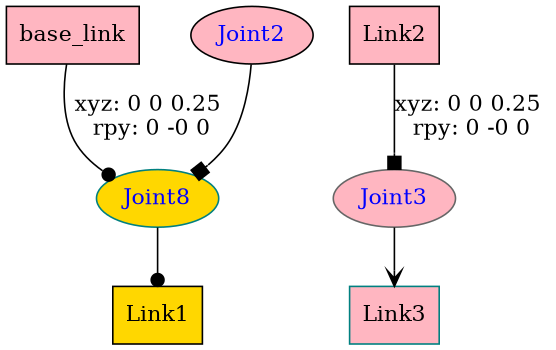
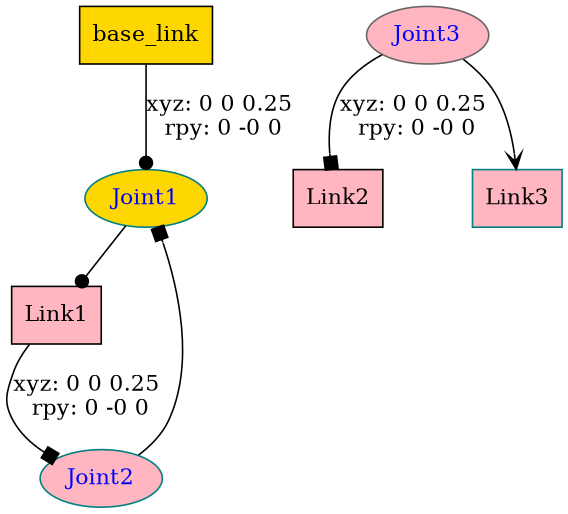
(73, 35) -> (146, 35)
(252, 35) -> (101, 478)
(394, 109) -> (339, 95)
(158, 198) -> (146, 198)
(158, 315) -> (56, 315)
none -> (7, 401)
